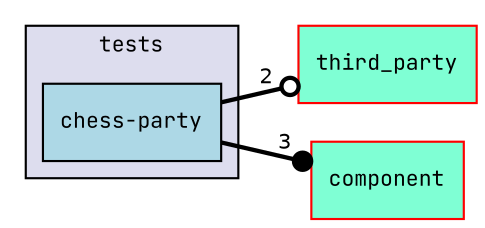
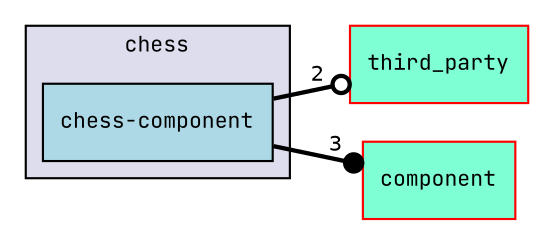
(132, 46) -> (158, 46)
(132, 122) -> (158, 122)
